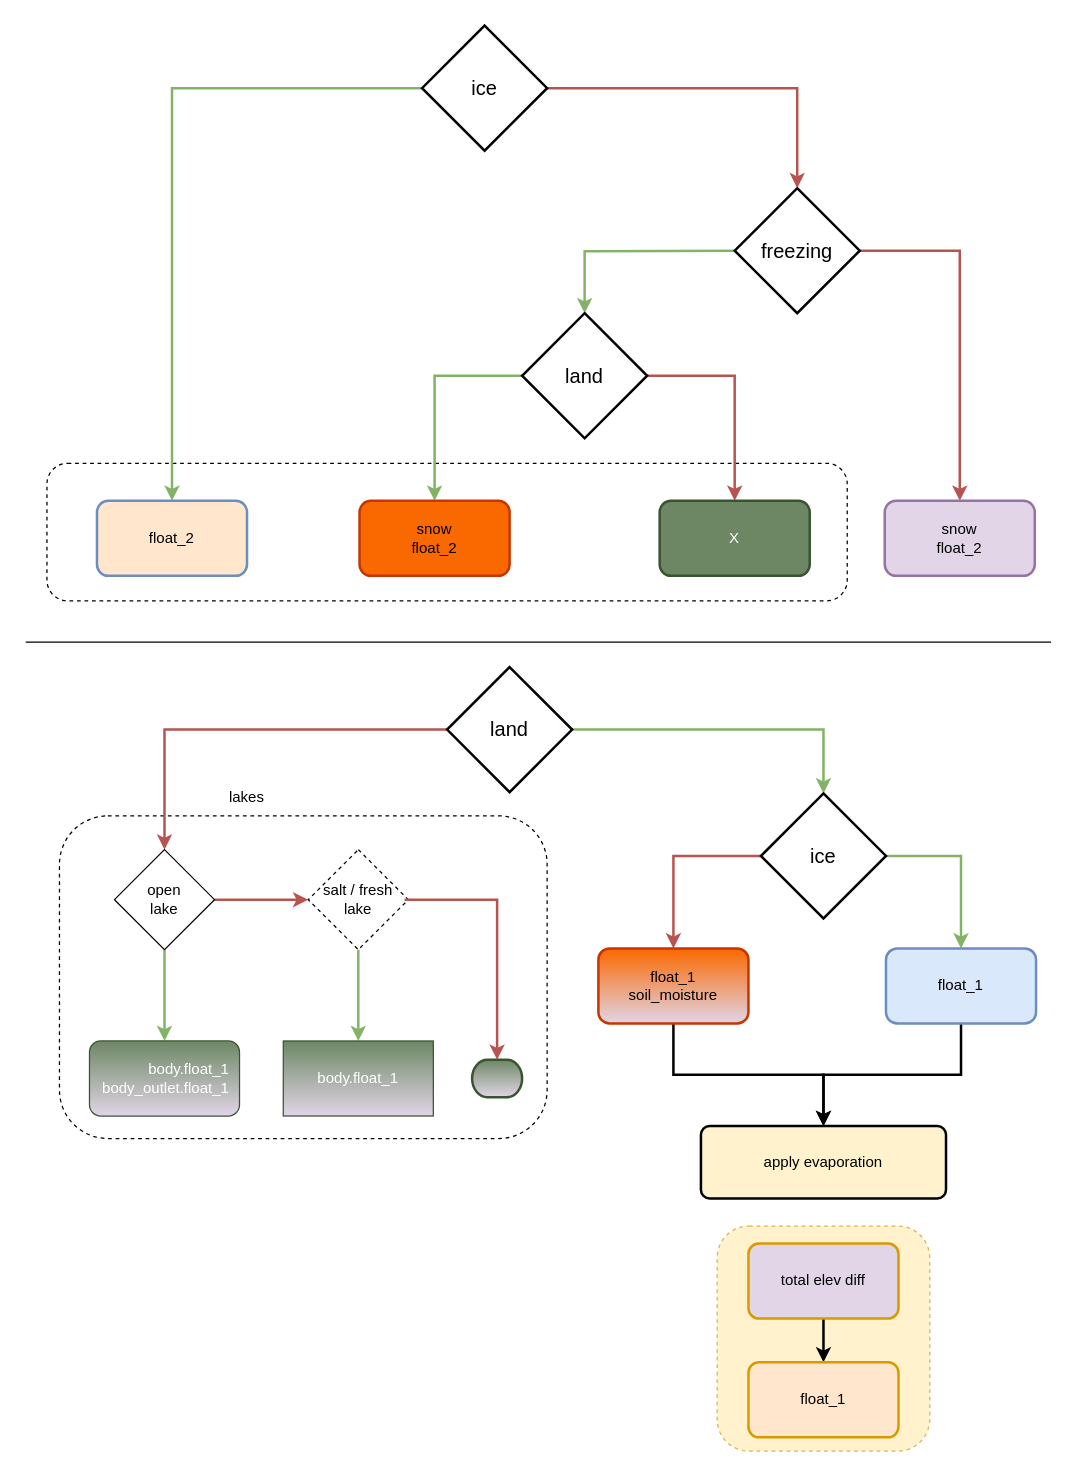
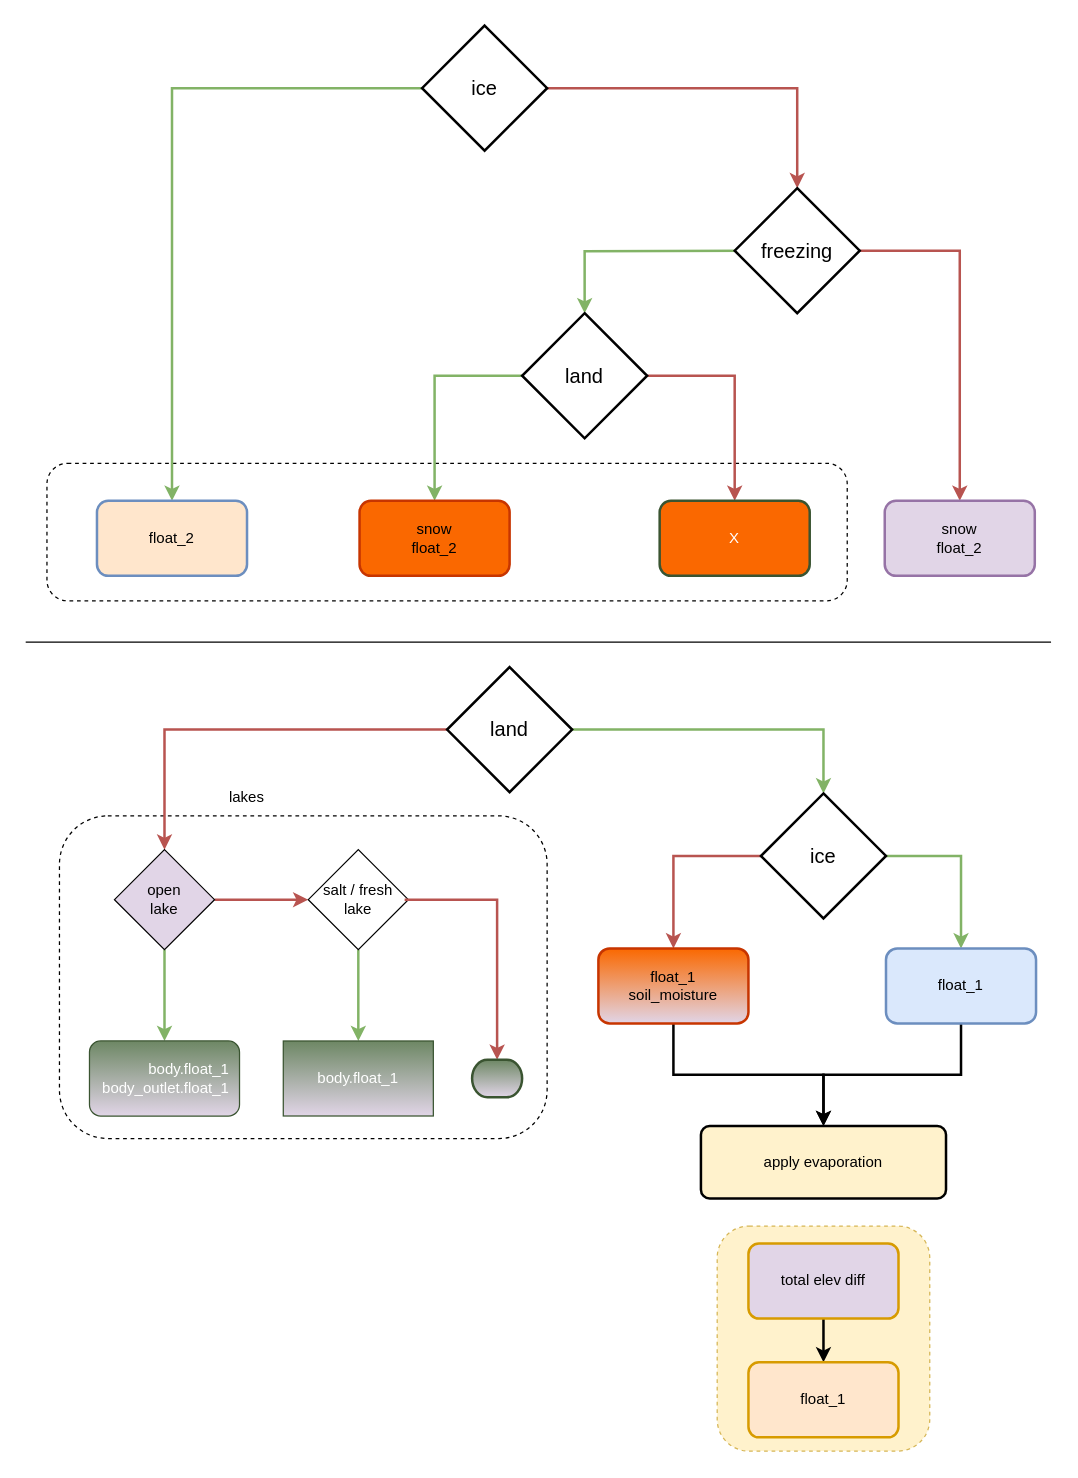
(734, 538) -> (734, 538)
(164, 899) -> (164, 899)
(358, 899) -> (358, 899)
